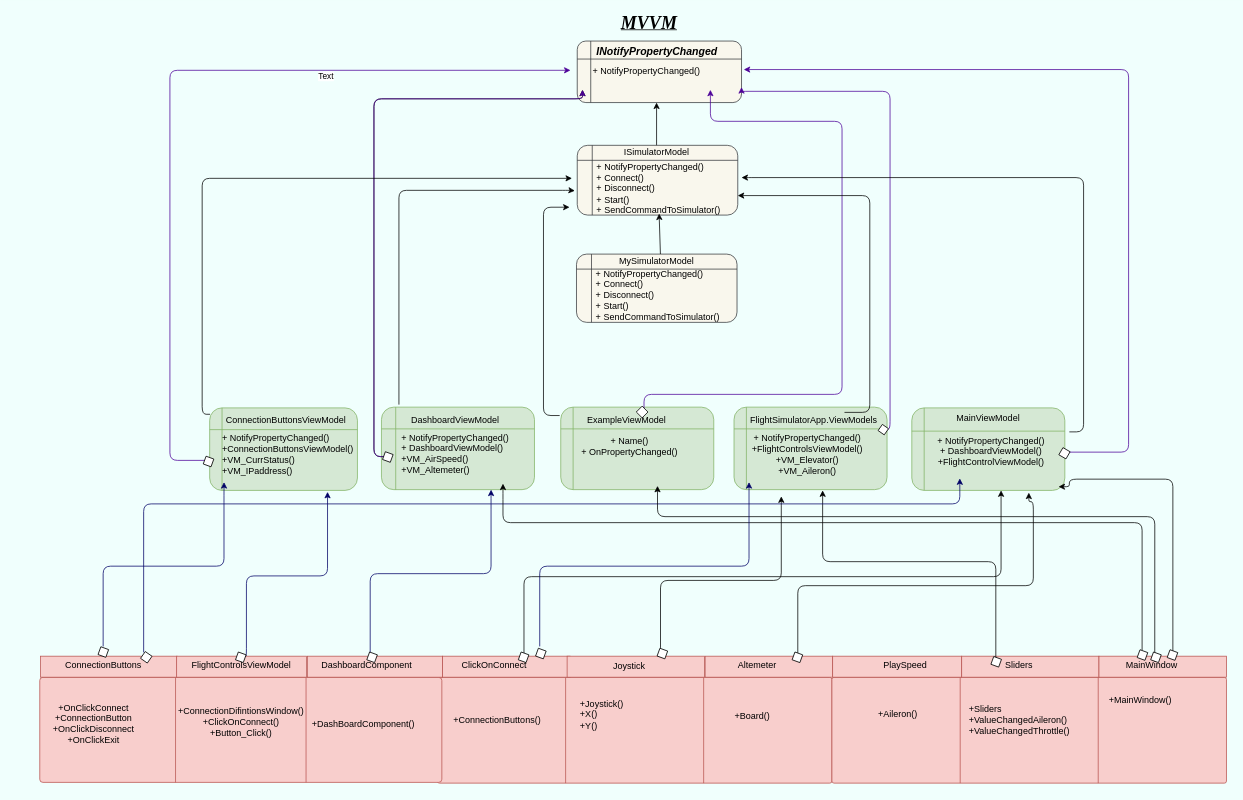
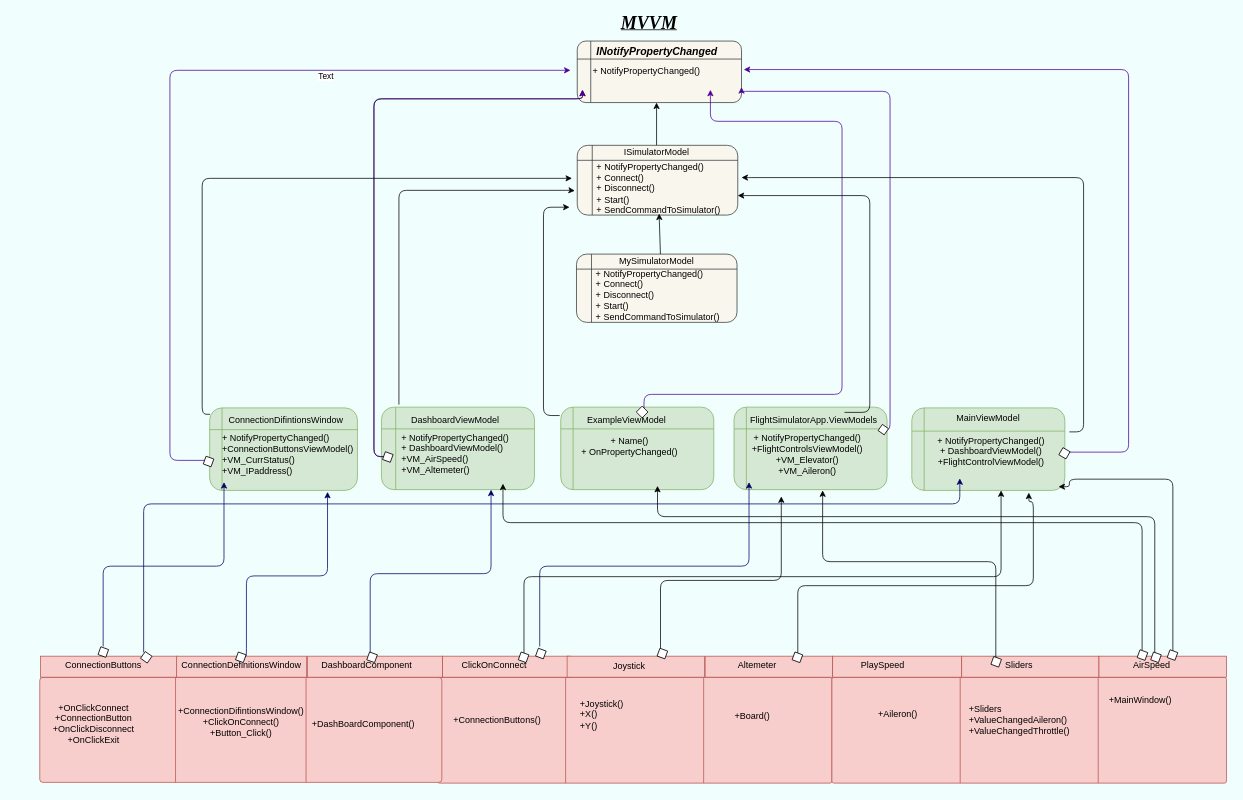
(286, 420) -> (286, 420)
(242, 665) -> (242, 665)
(905, 665) -> (883, 665)
(1152, 665) -> (1152, 665)
